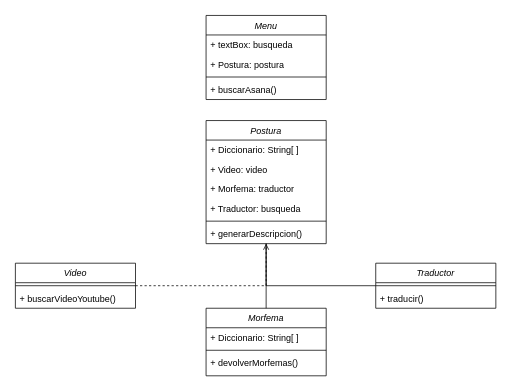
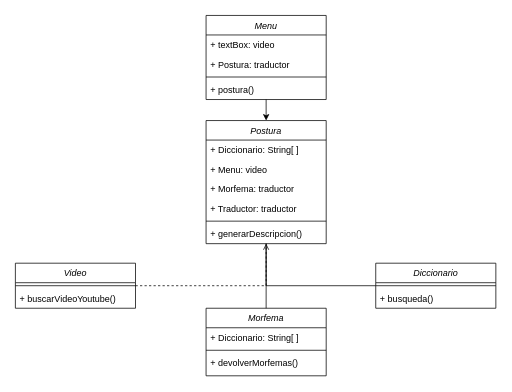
(254, 45) -> (246, 45)
(252, 65) -> (257, 65)
(247, 90) -> (237, 90)
none -> (266, 114)
(239, 170) -> (238, 170)
(259, 209) -> (262, 209)
(435, 273) -> (435, 273)
(407, 299) -> (409, 299)
